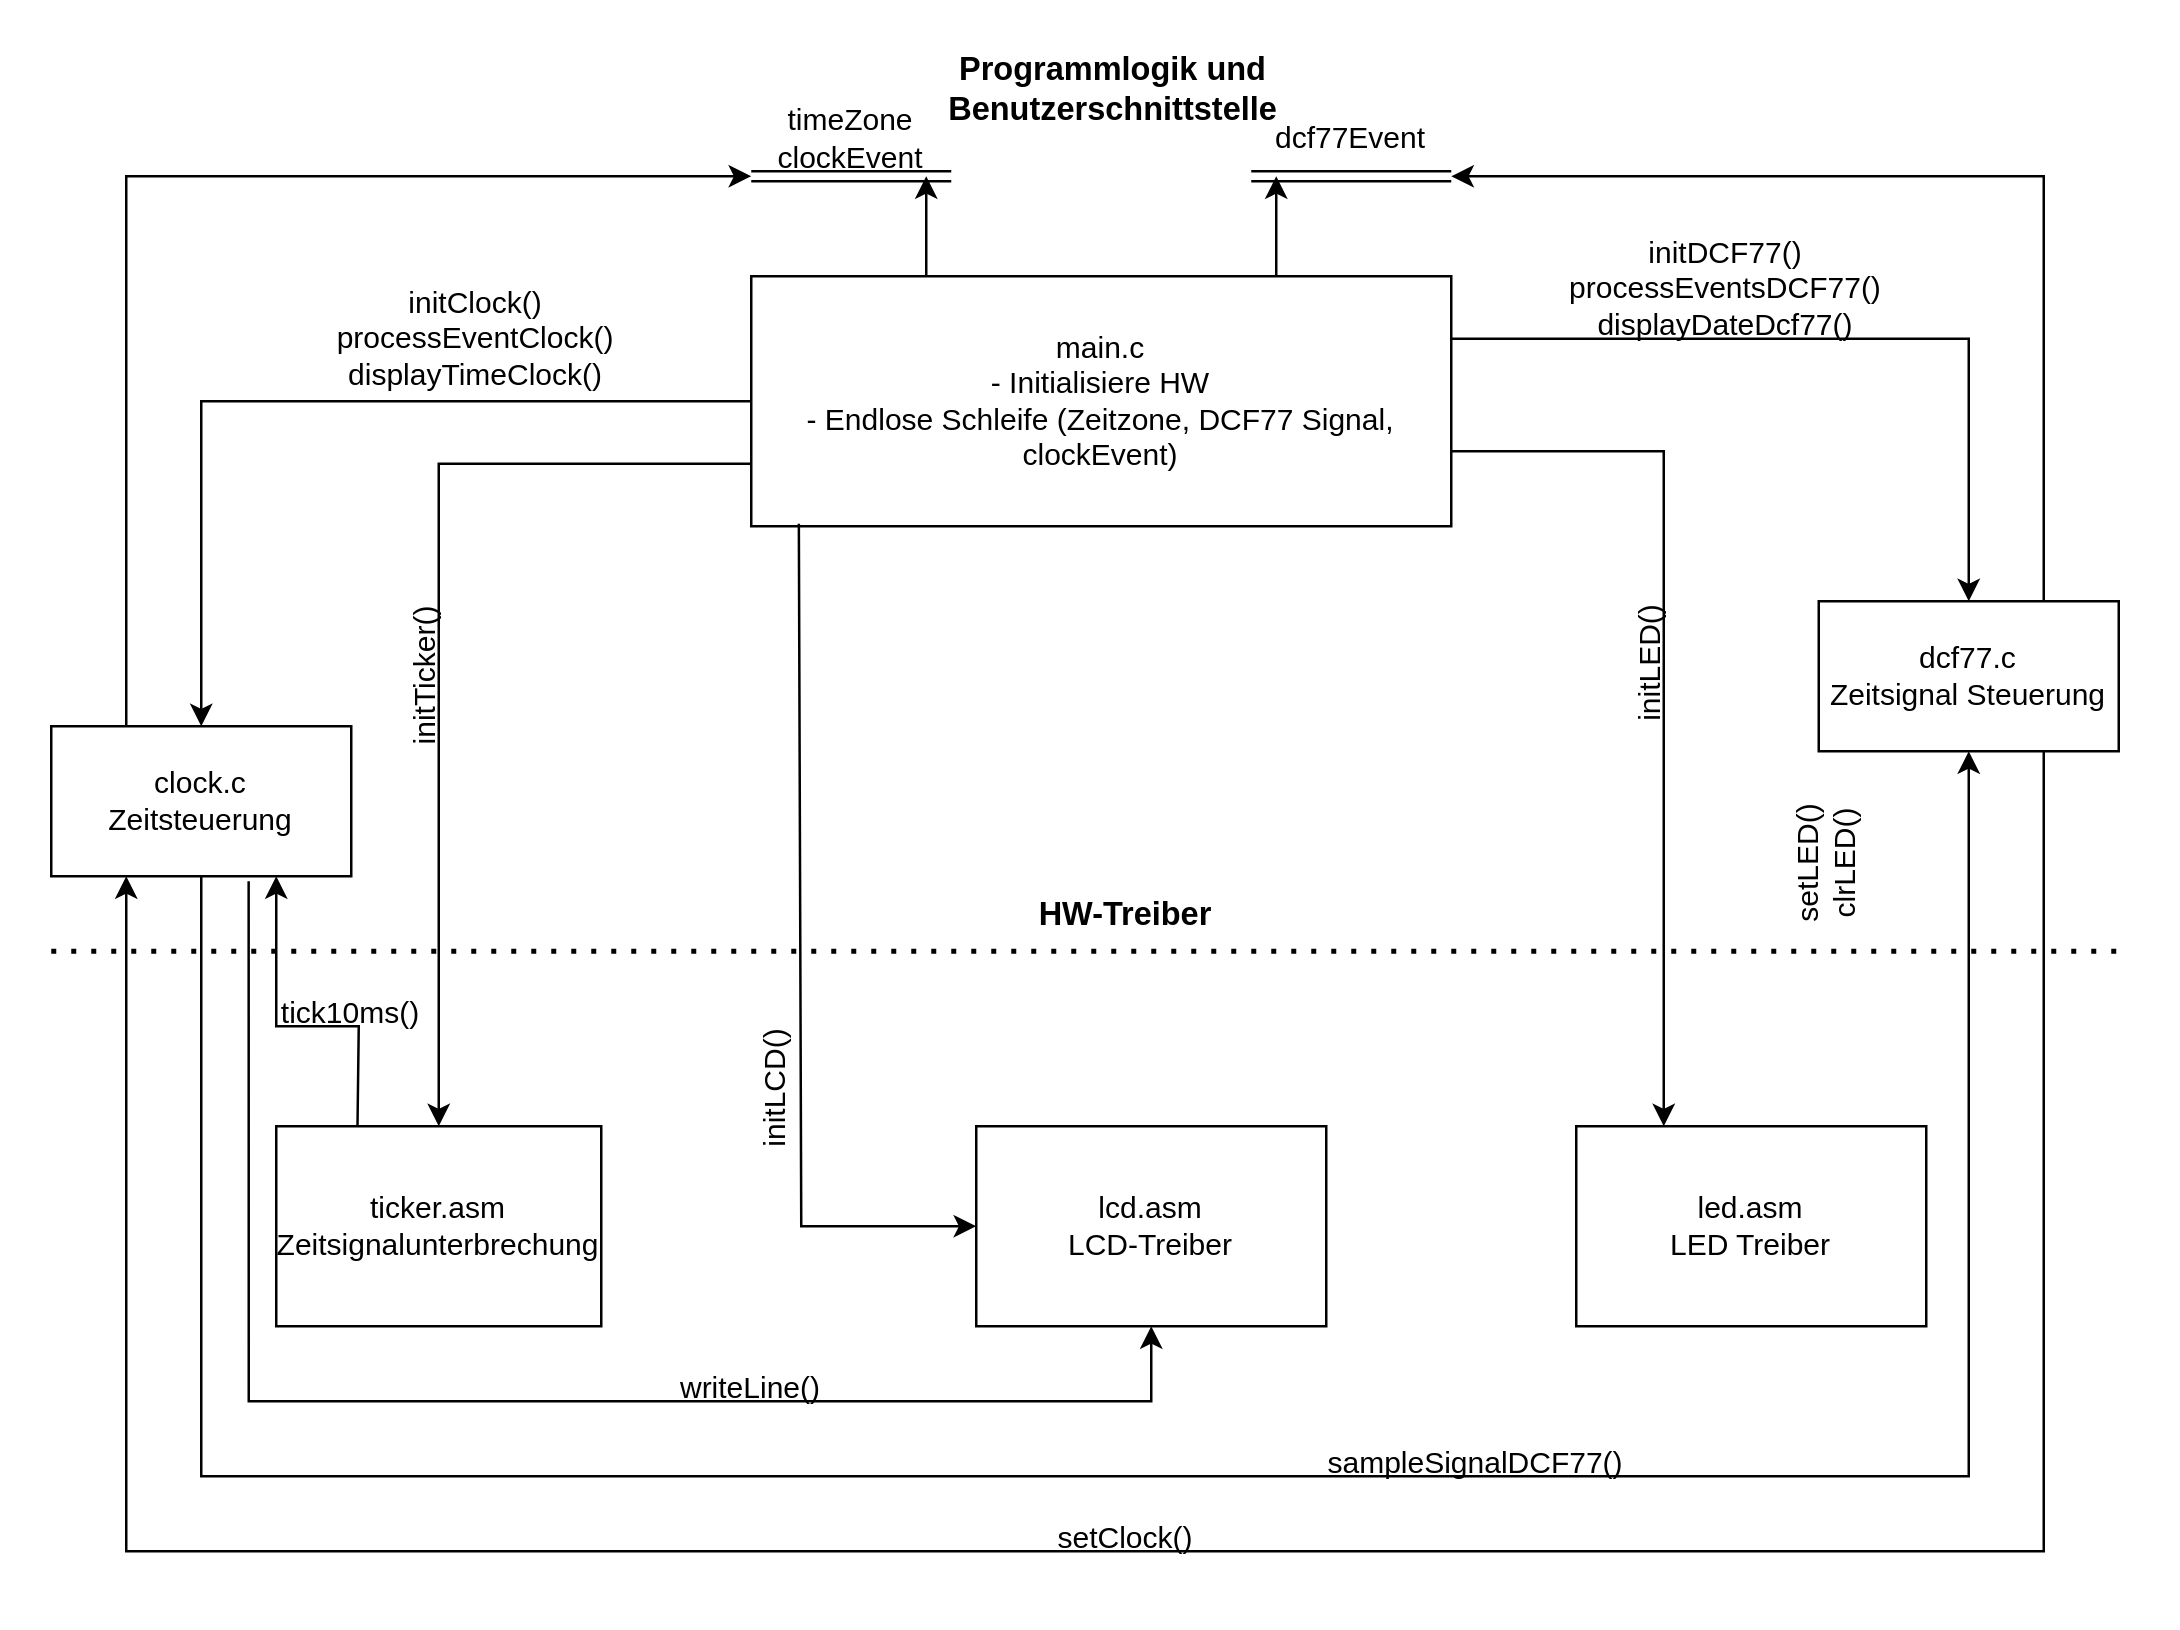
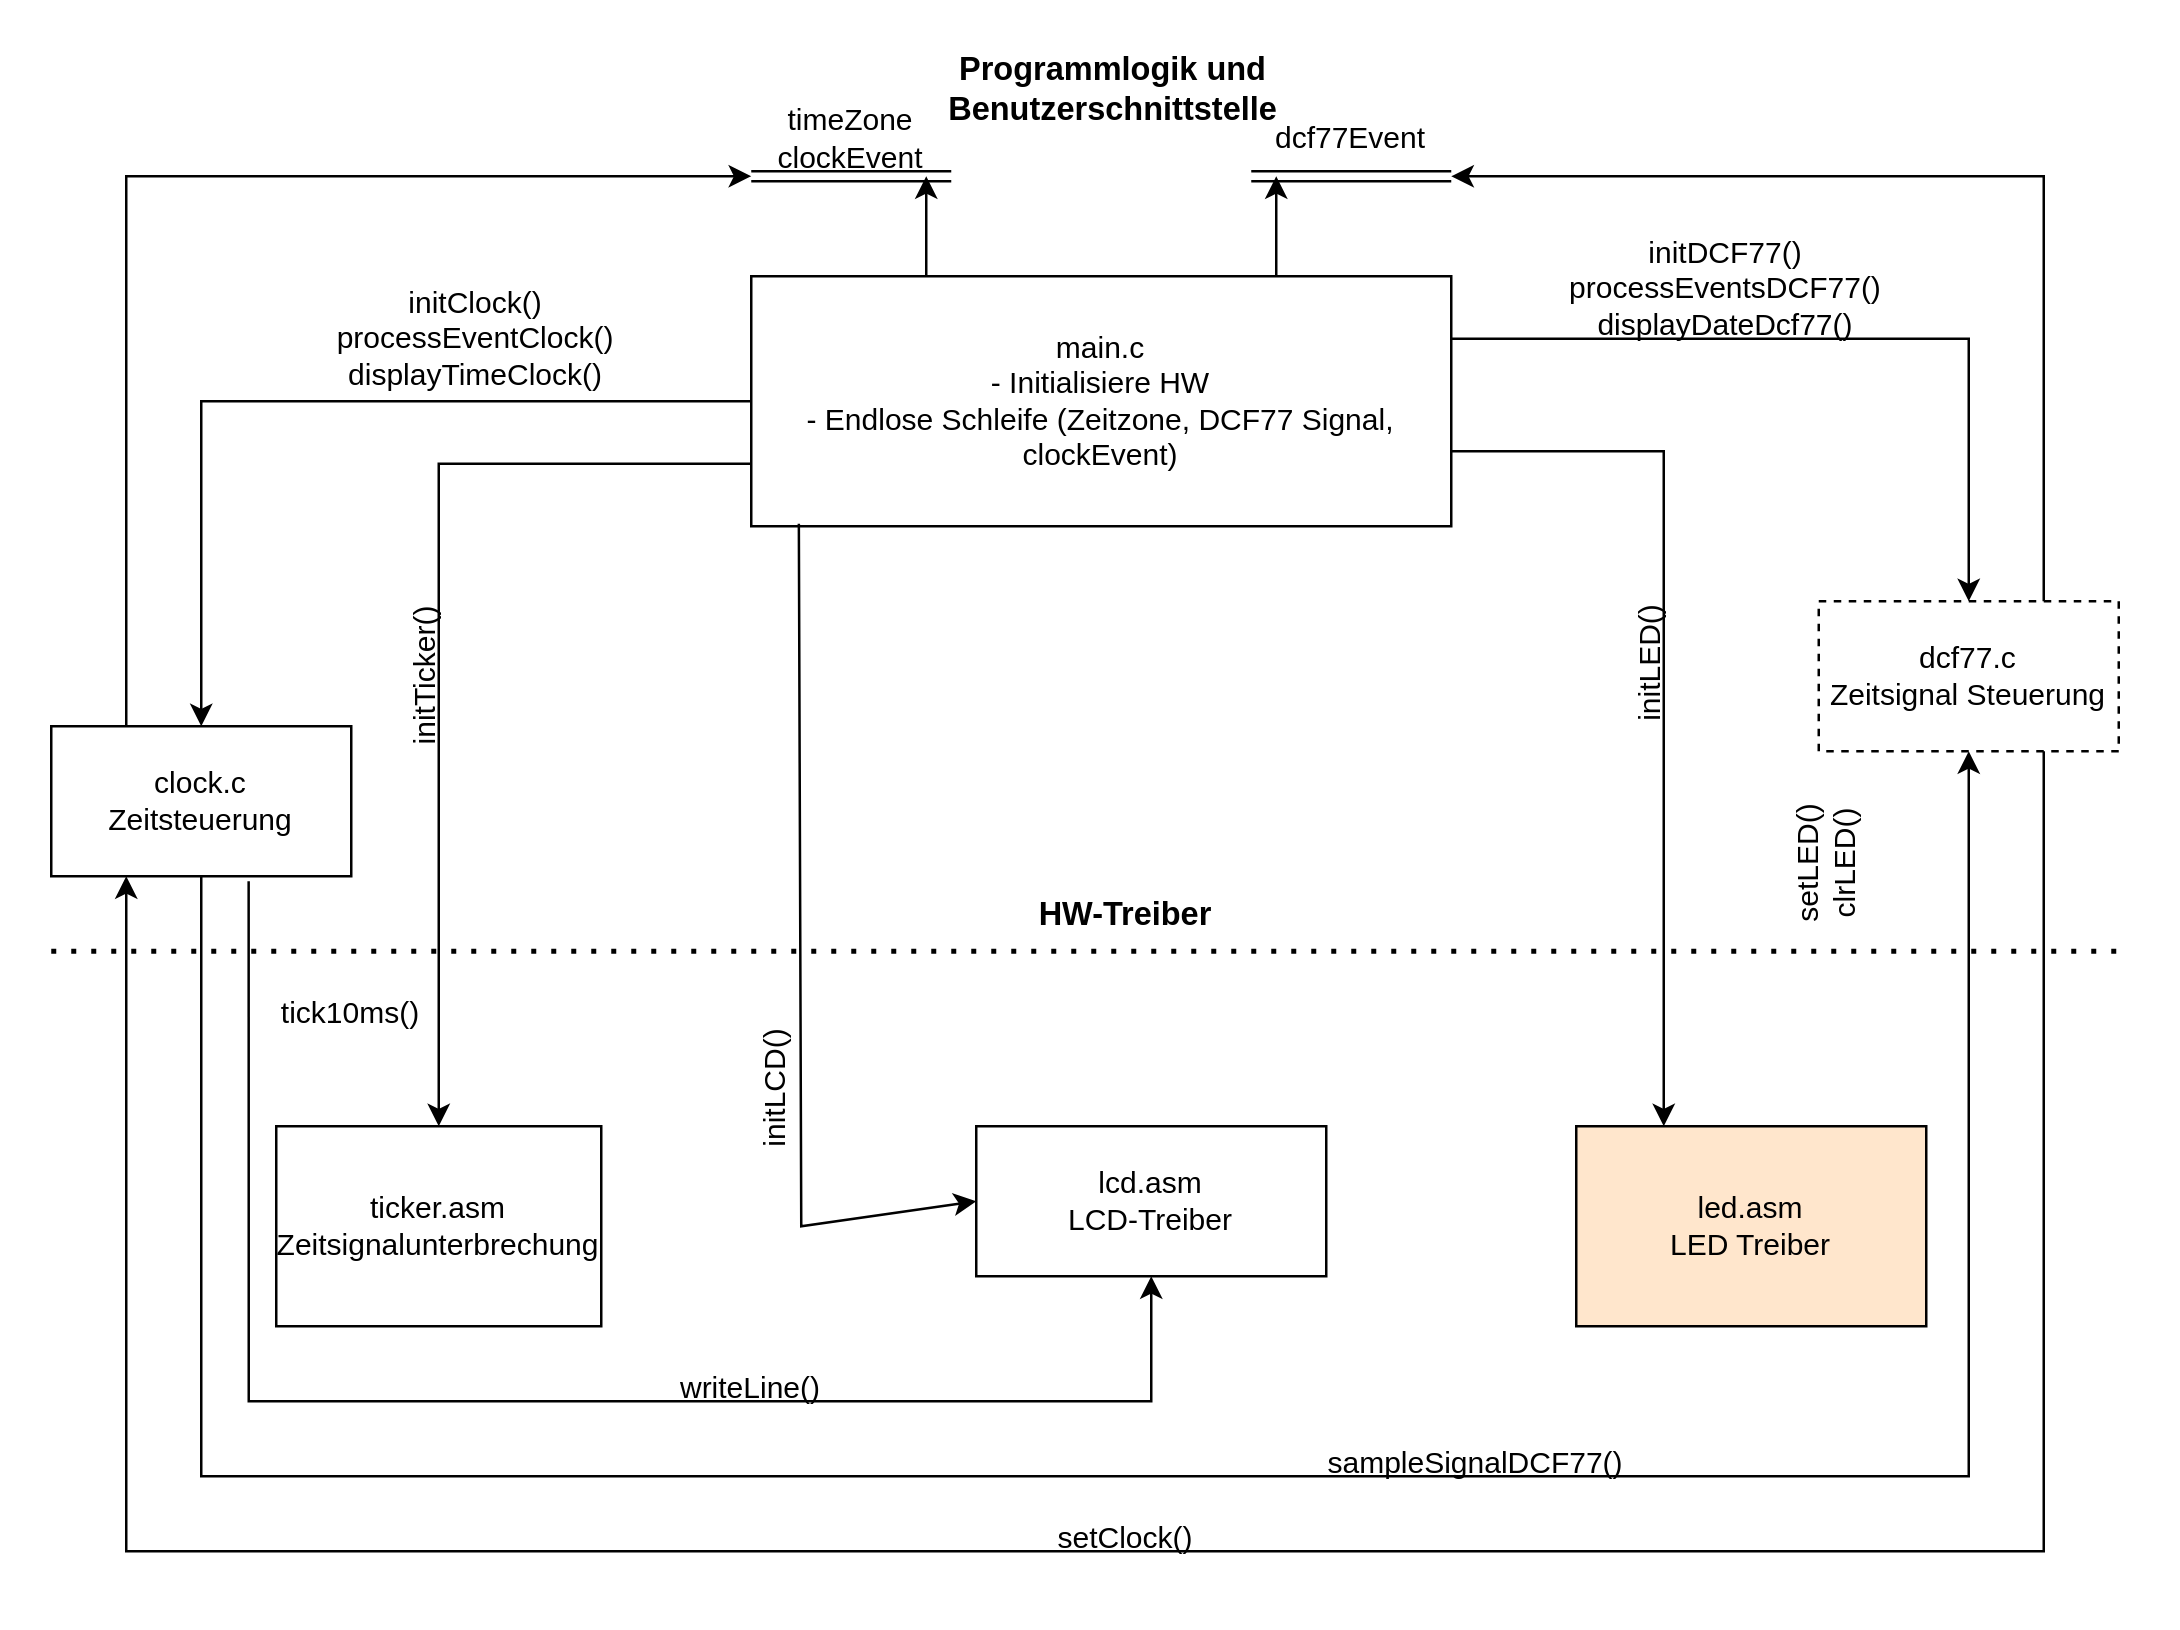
(1969, 676) -> (1969, 676)
(333, 1026) -> none
(1151, 1226) -> (1151, 1201)
(1751, 1226) -> (1751, 1226)
